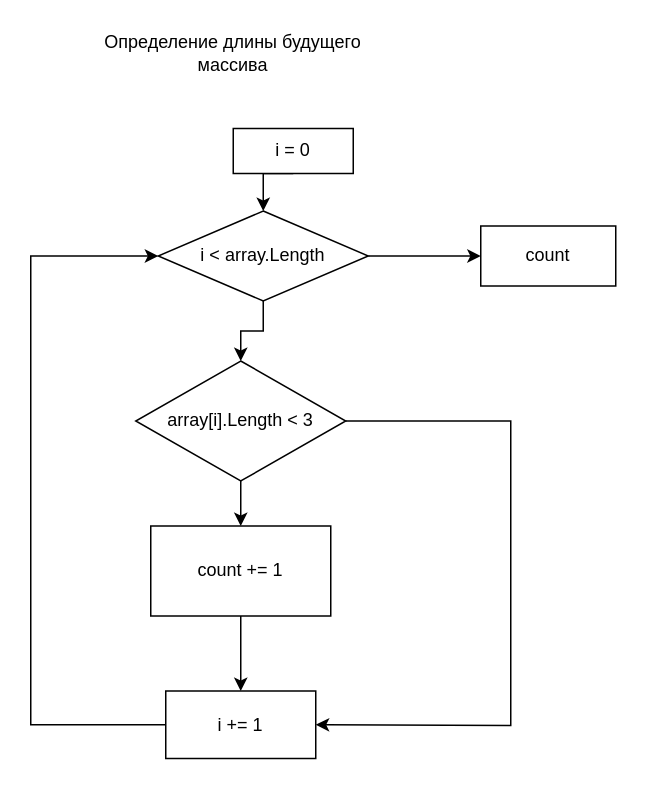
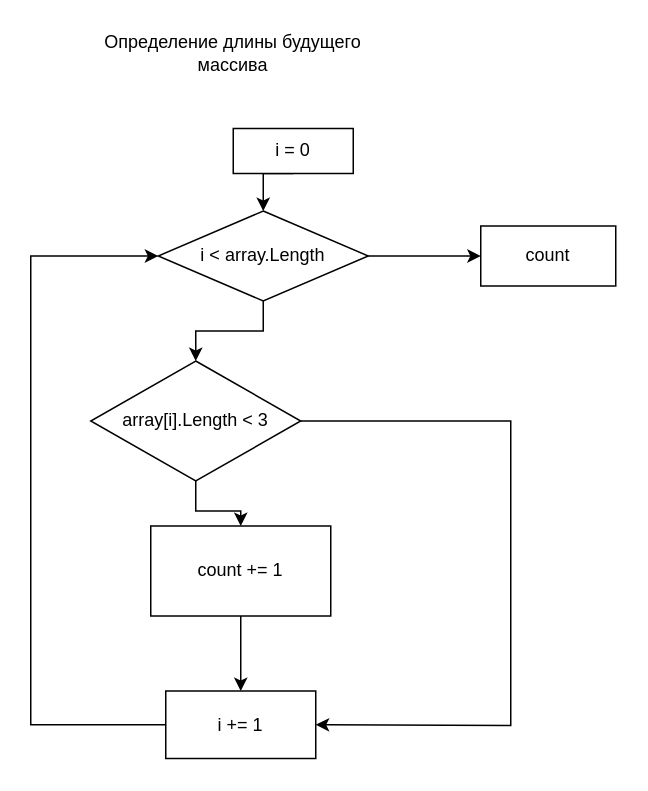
(241, 421) -> (196, 421)
